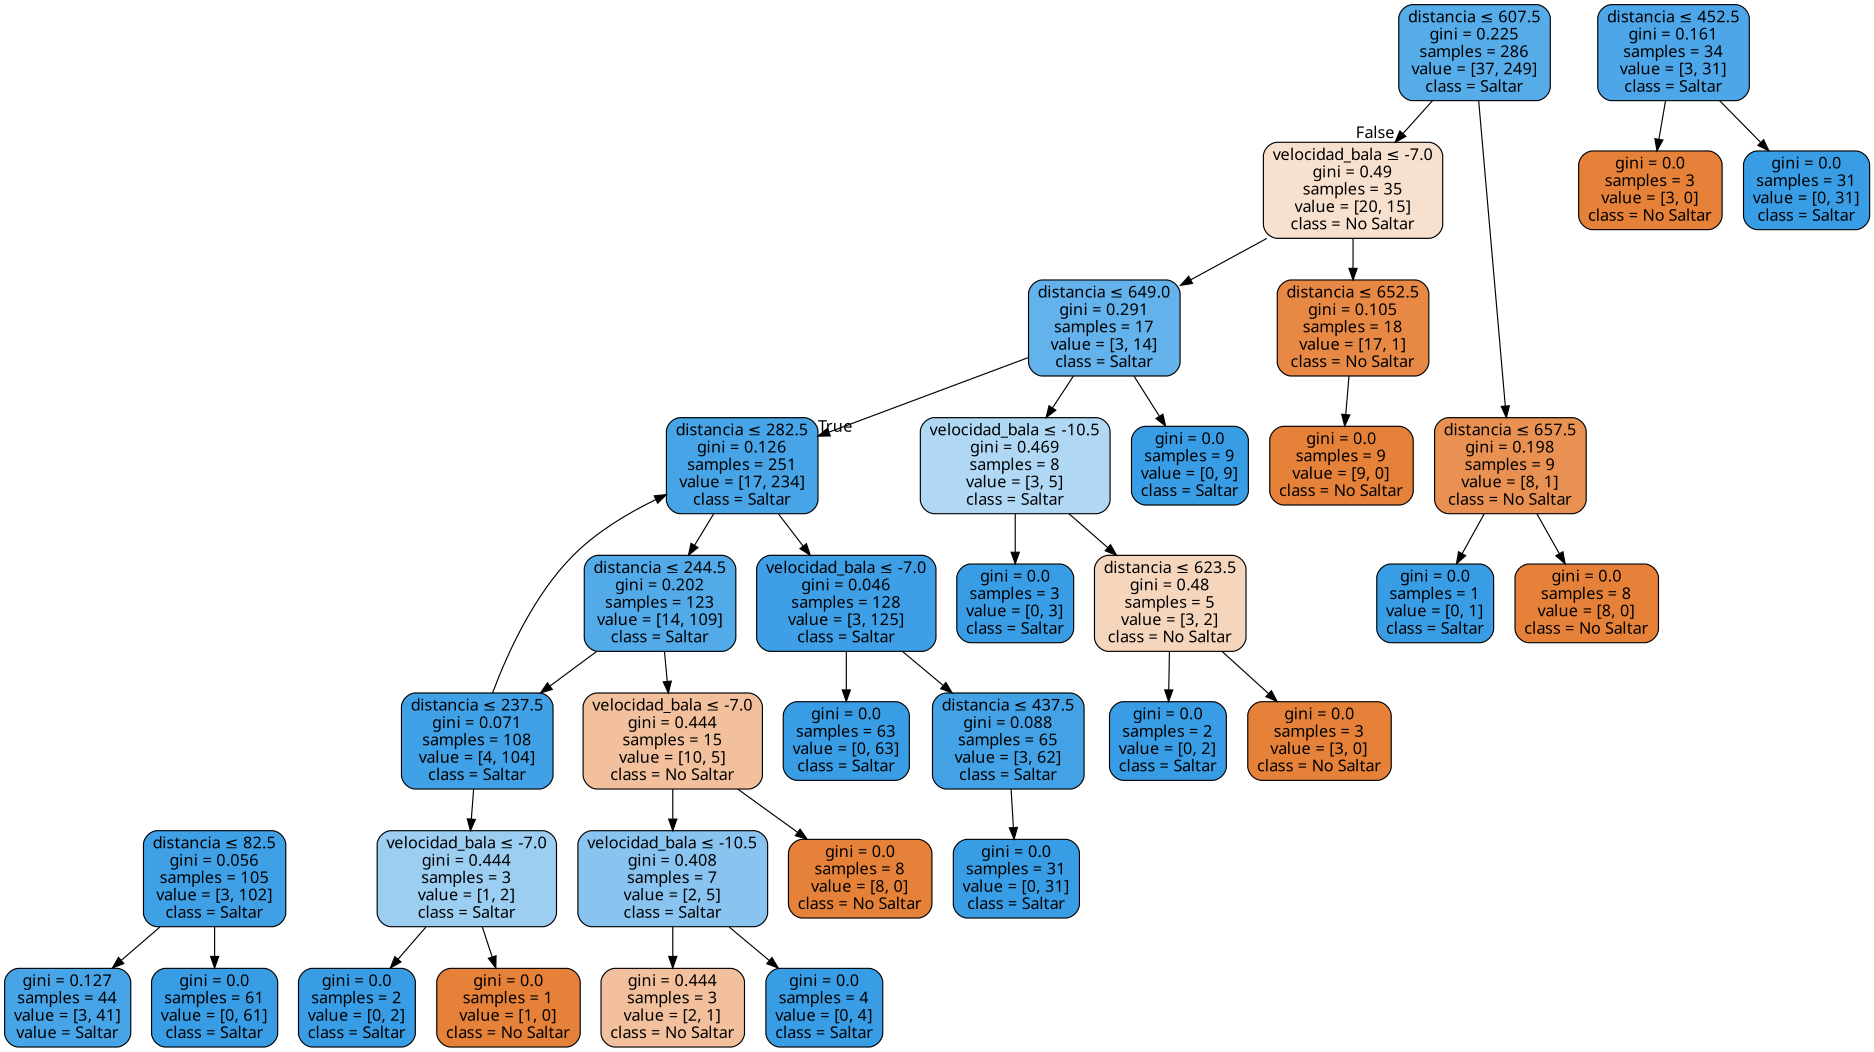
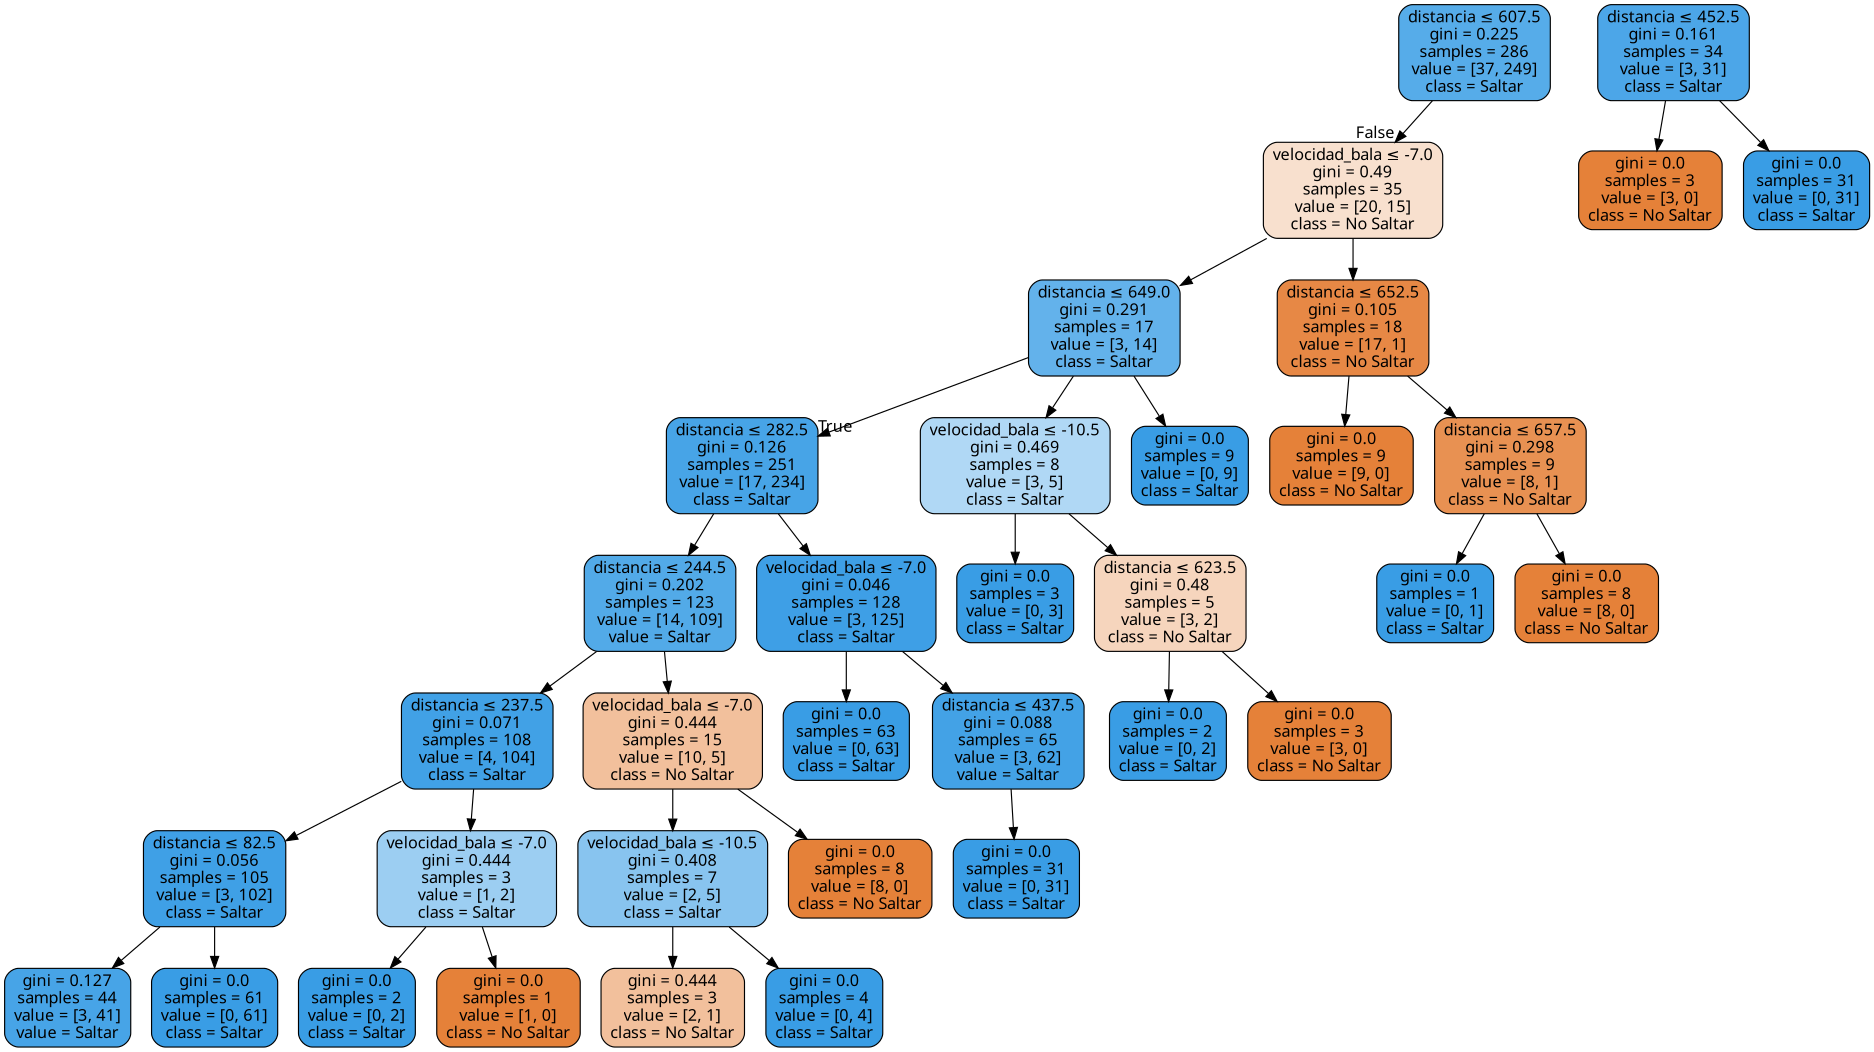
(1492, 253) -> (1427, 393)
(1510, 448) -> (1510, 448)
(554, 578) -> (349, 808)
(660, 637) -> (660, 637)
(1008, 775) -> (1008, 775)
